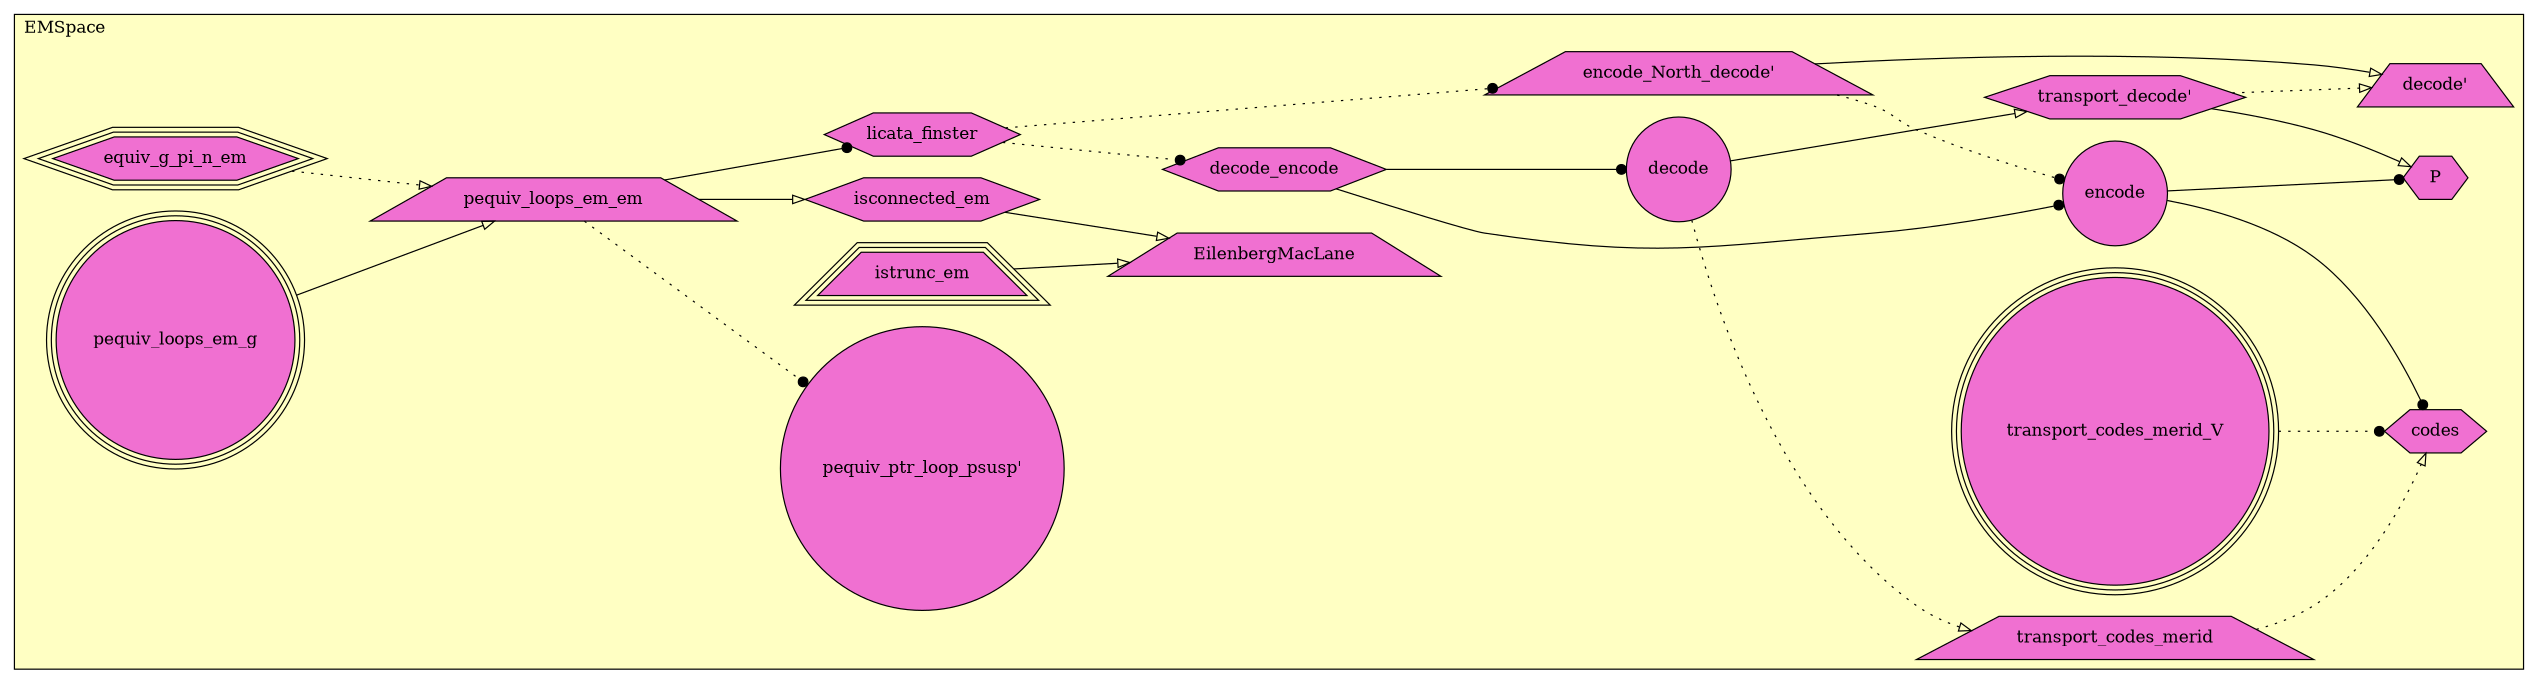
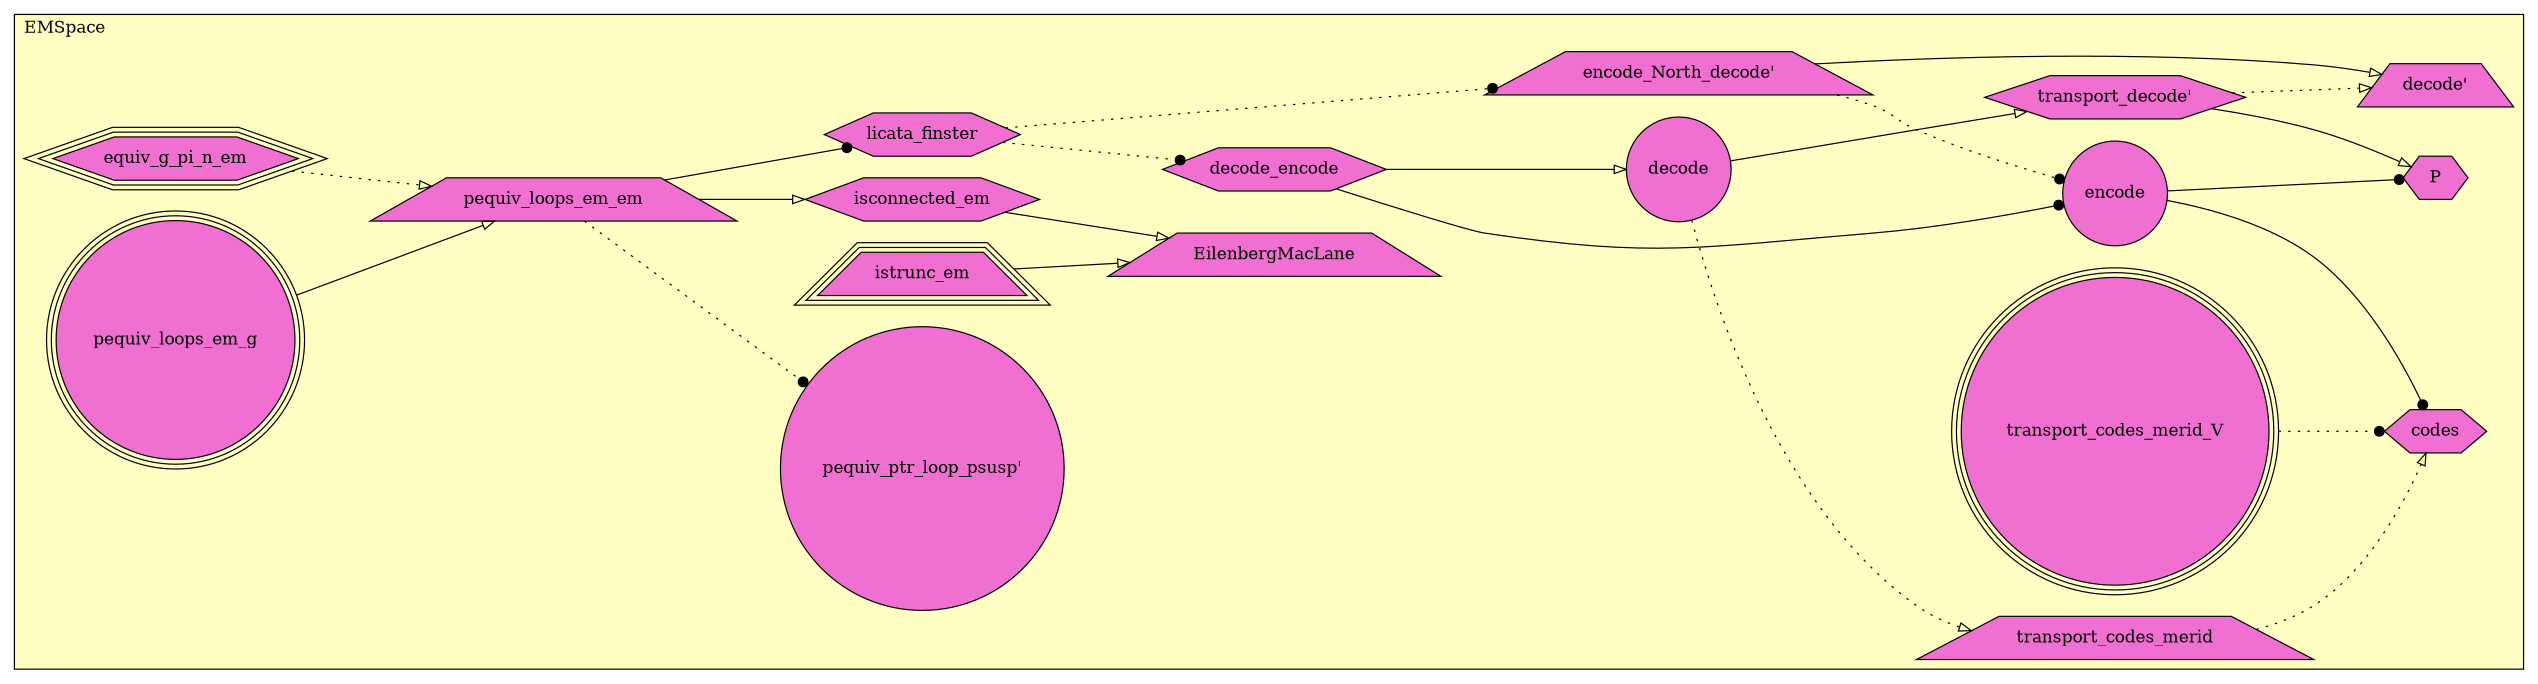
(1501, 169) -> (1500, 169)
